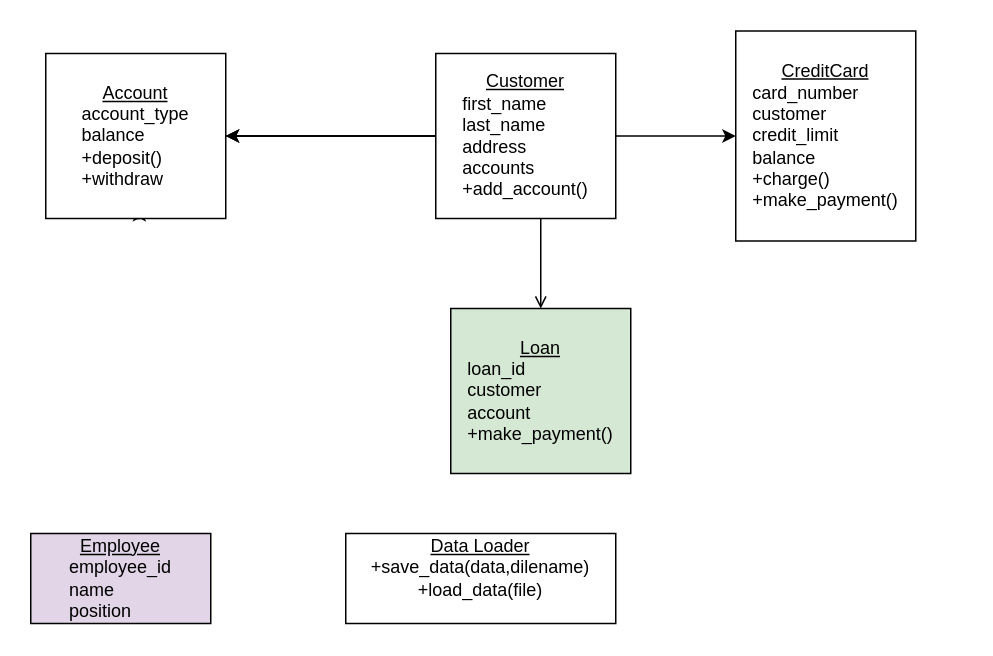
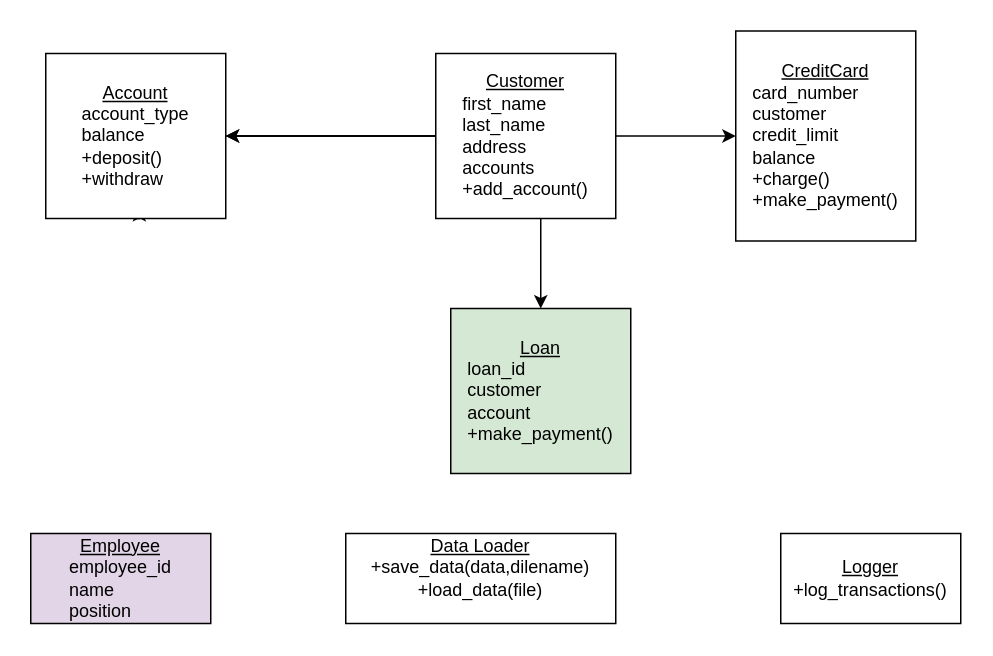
(541, 299) -> (541, 297)
none -> (871, 578)
